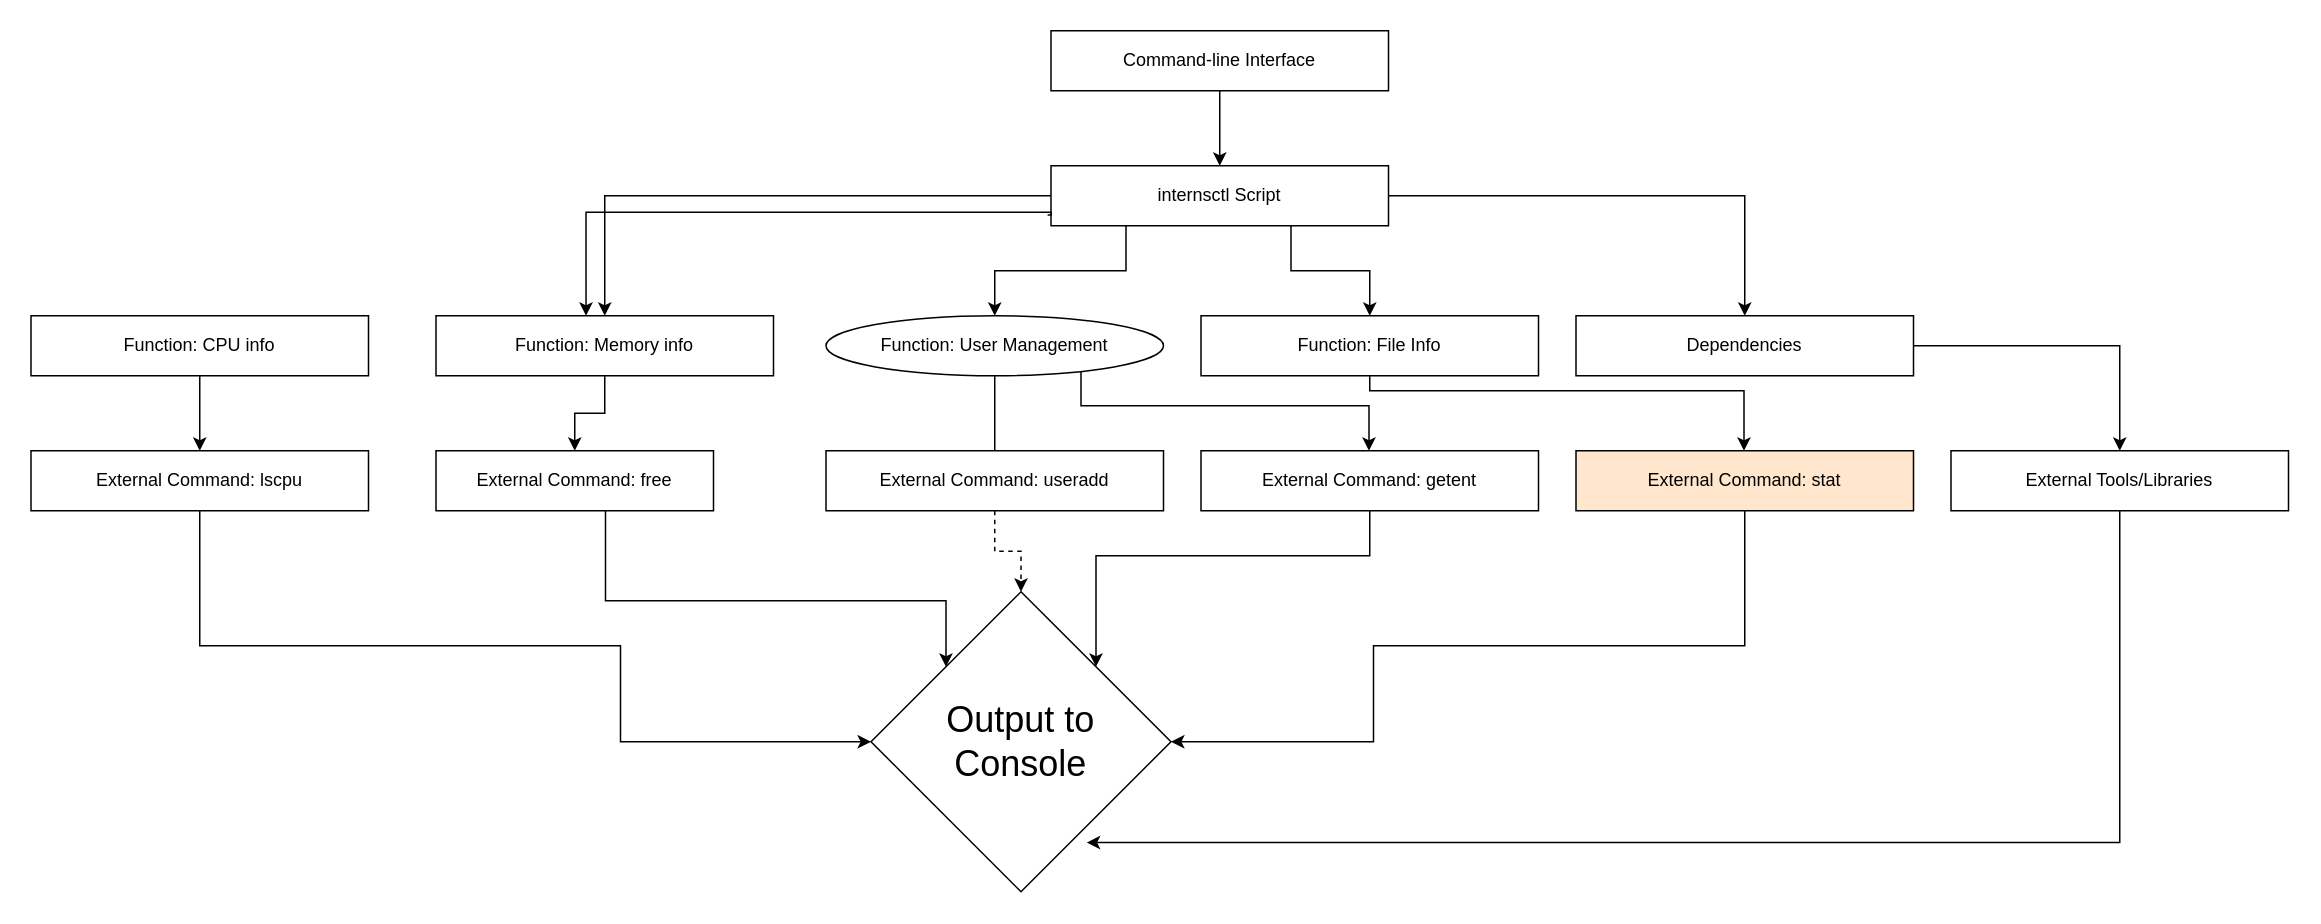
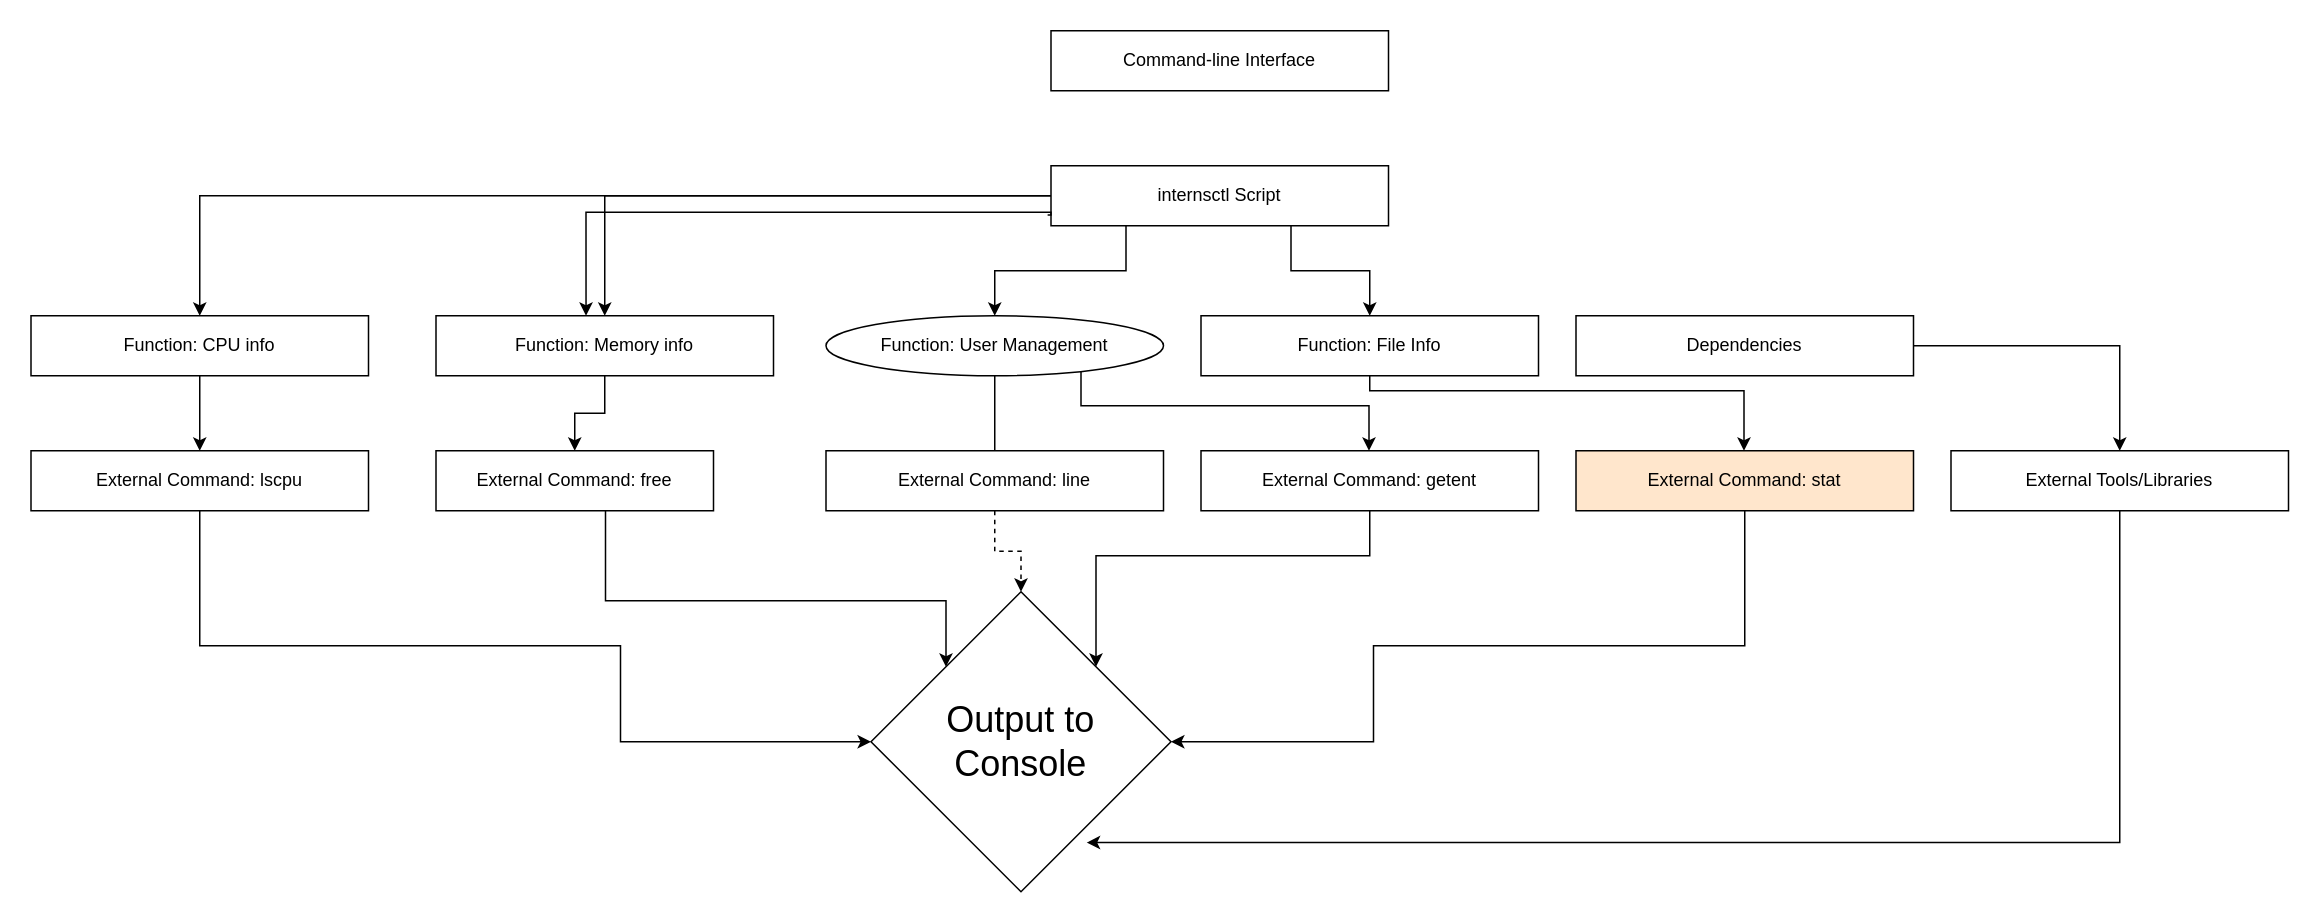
(1220, 123) -> none
(1621, 196) -> (346, 196)
(995, 481) -> (995, 481)
